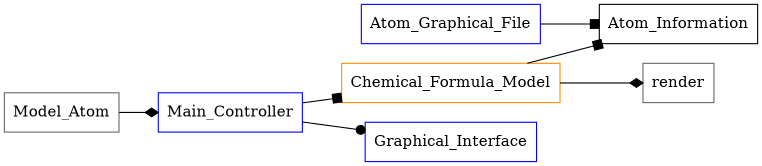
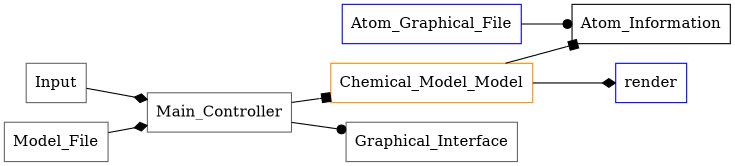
(564, 24) -> (542, 24)
none -> (56, 83)
(451, 83) -> (432, 83)
(678, 83) -> (651, 83)
(62, 112) -> (56, 142)
(230, 112) -> (219, 112)
(451, 142) -> (432, 142)
